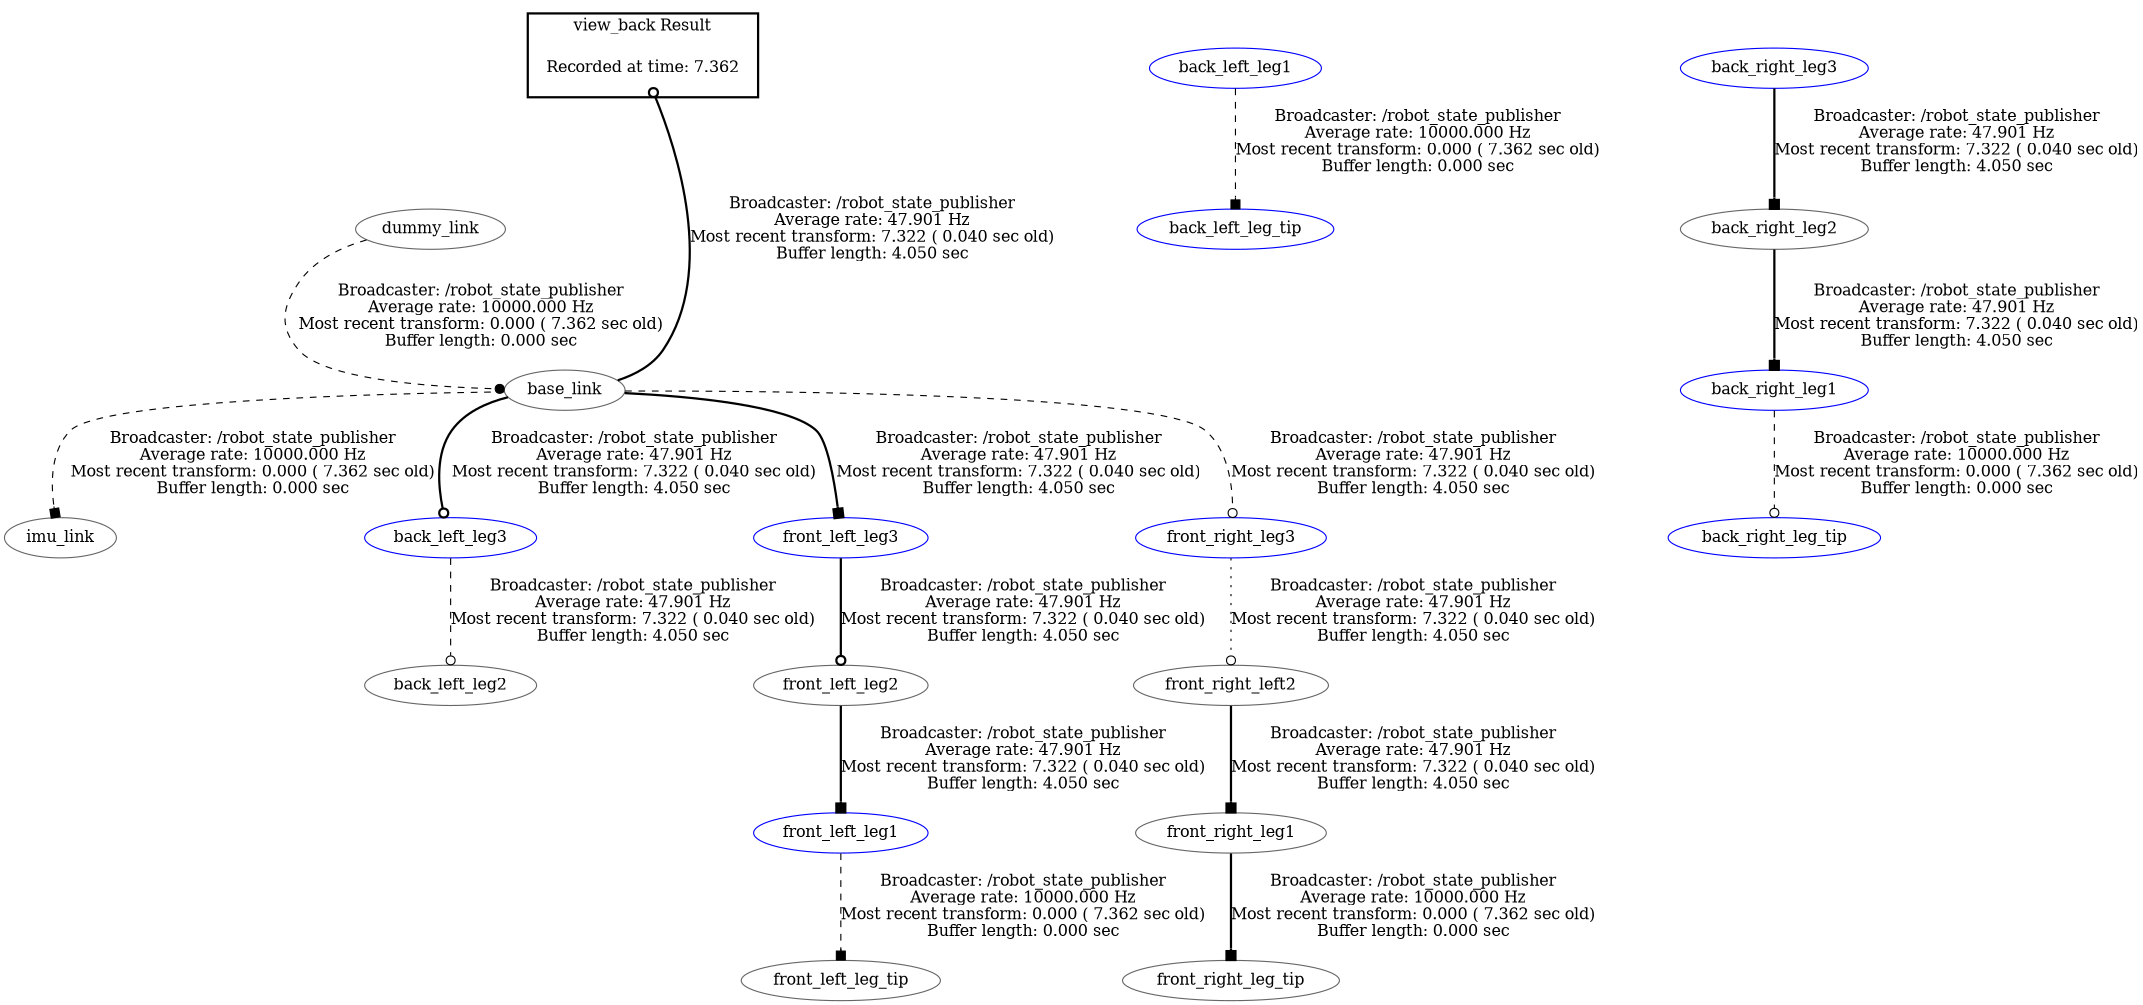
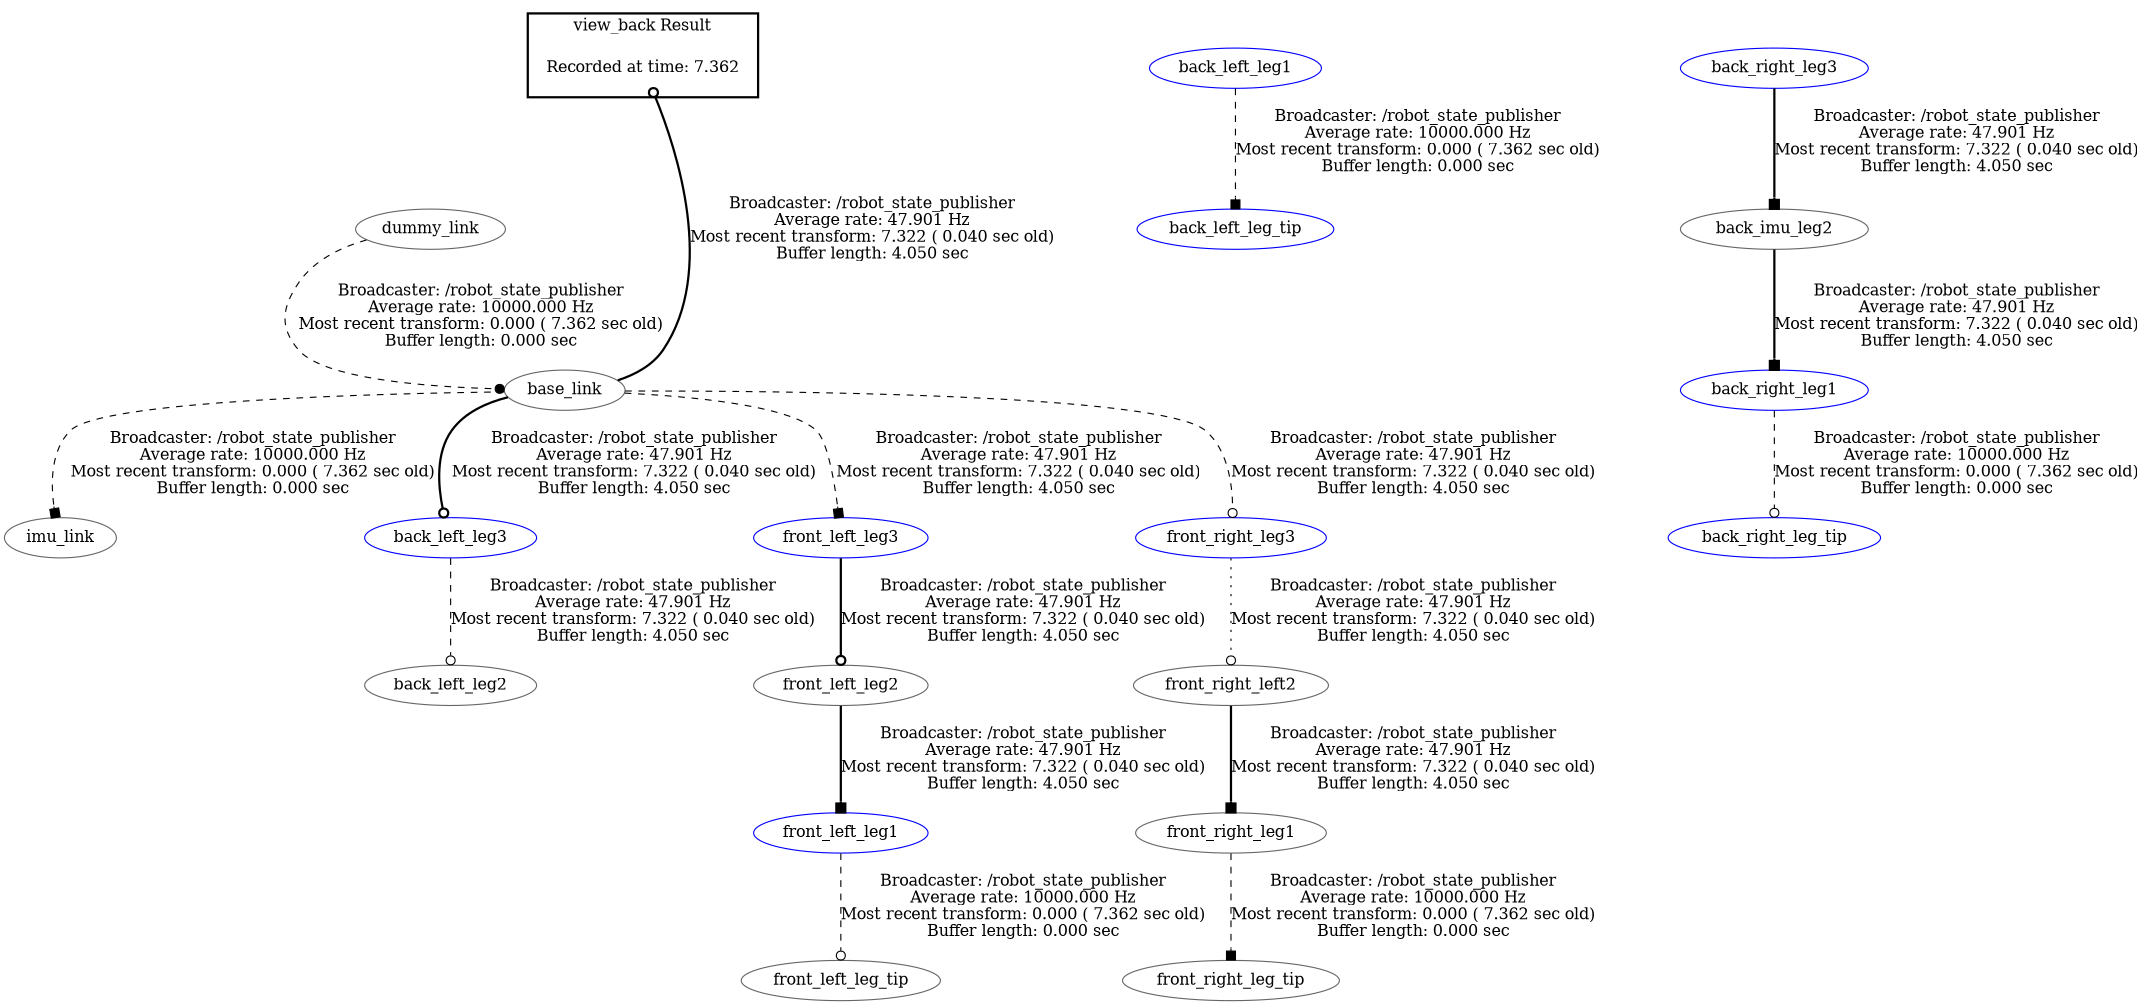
(1774, 229) -> (1774, 229)
(762, 409) -> (762, 409)
(1231, 901) -> (1231, 901)
(841, 902) -> (841, 902)
